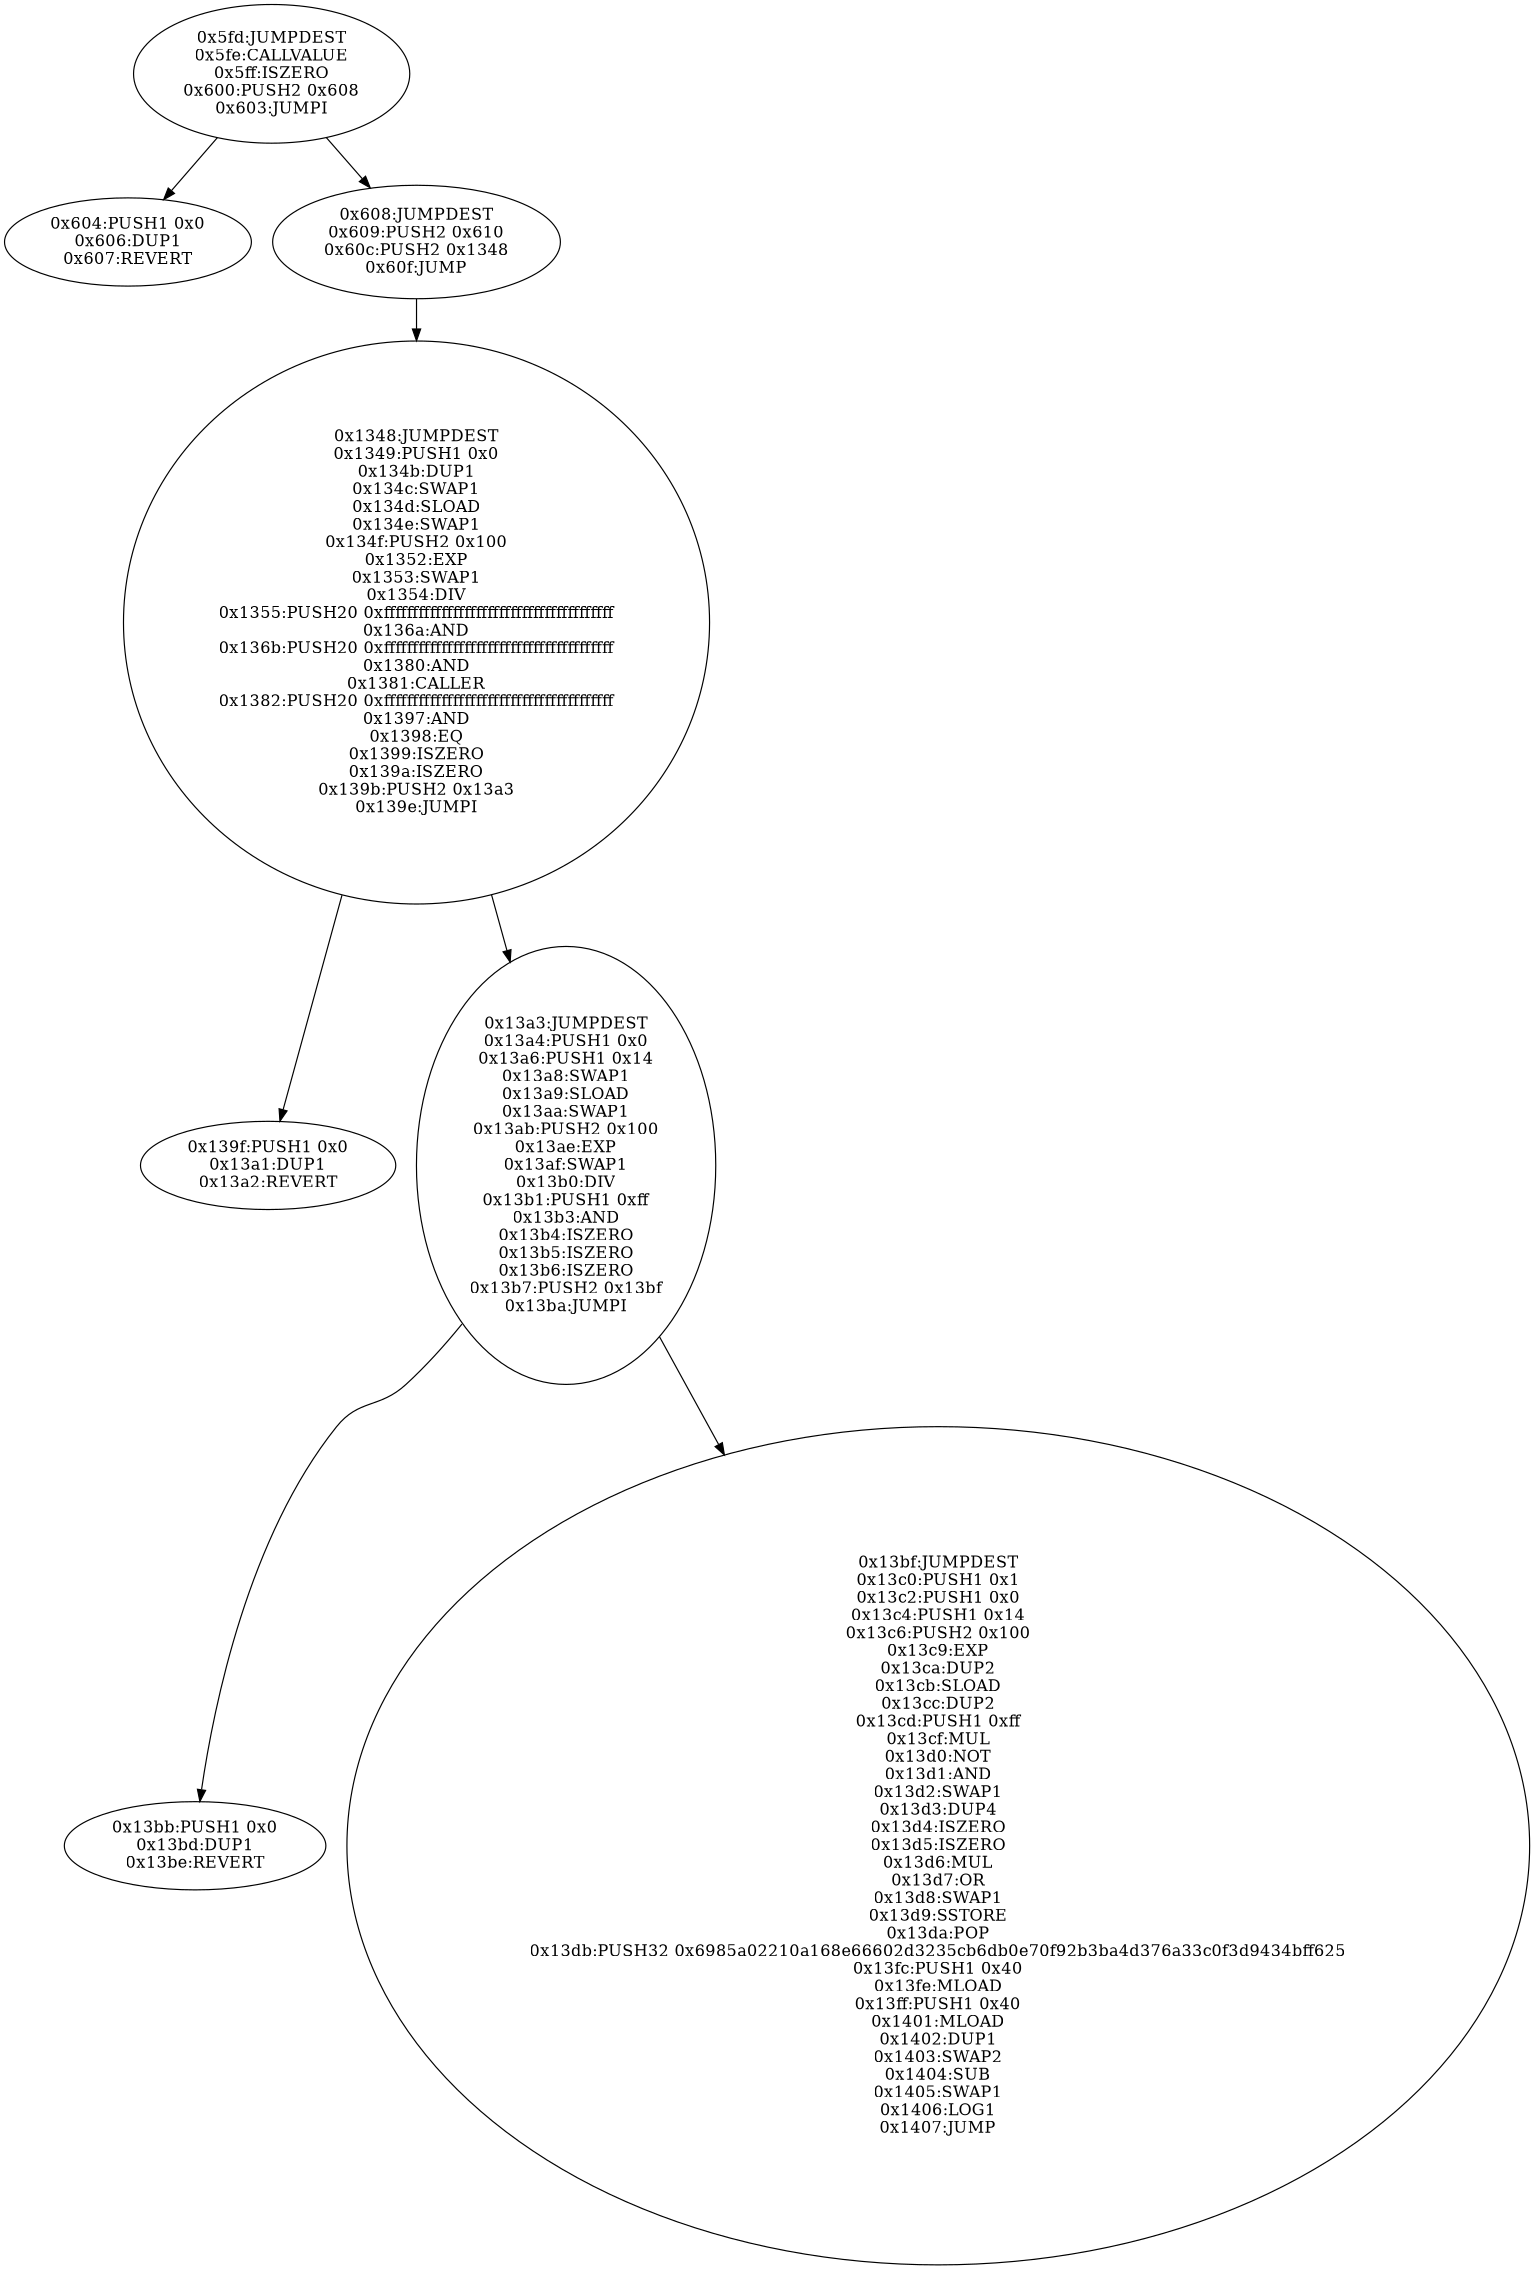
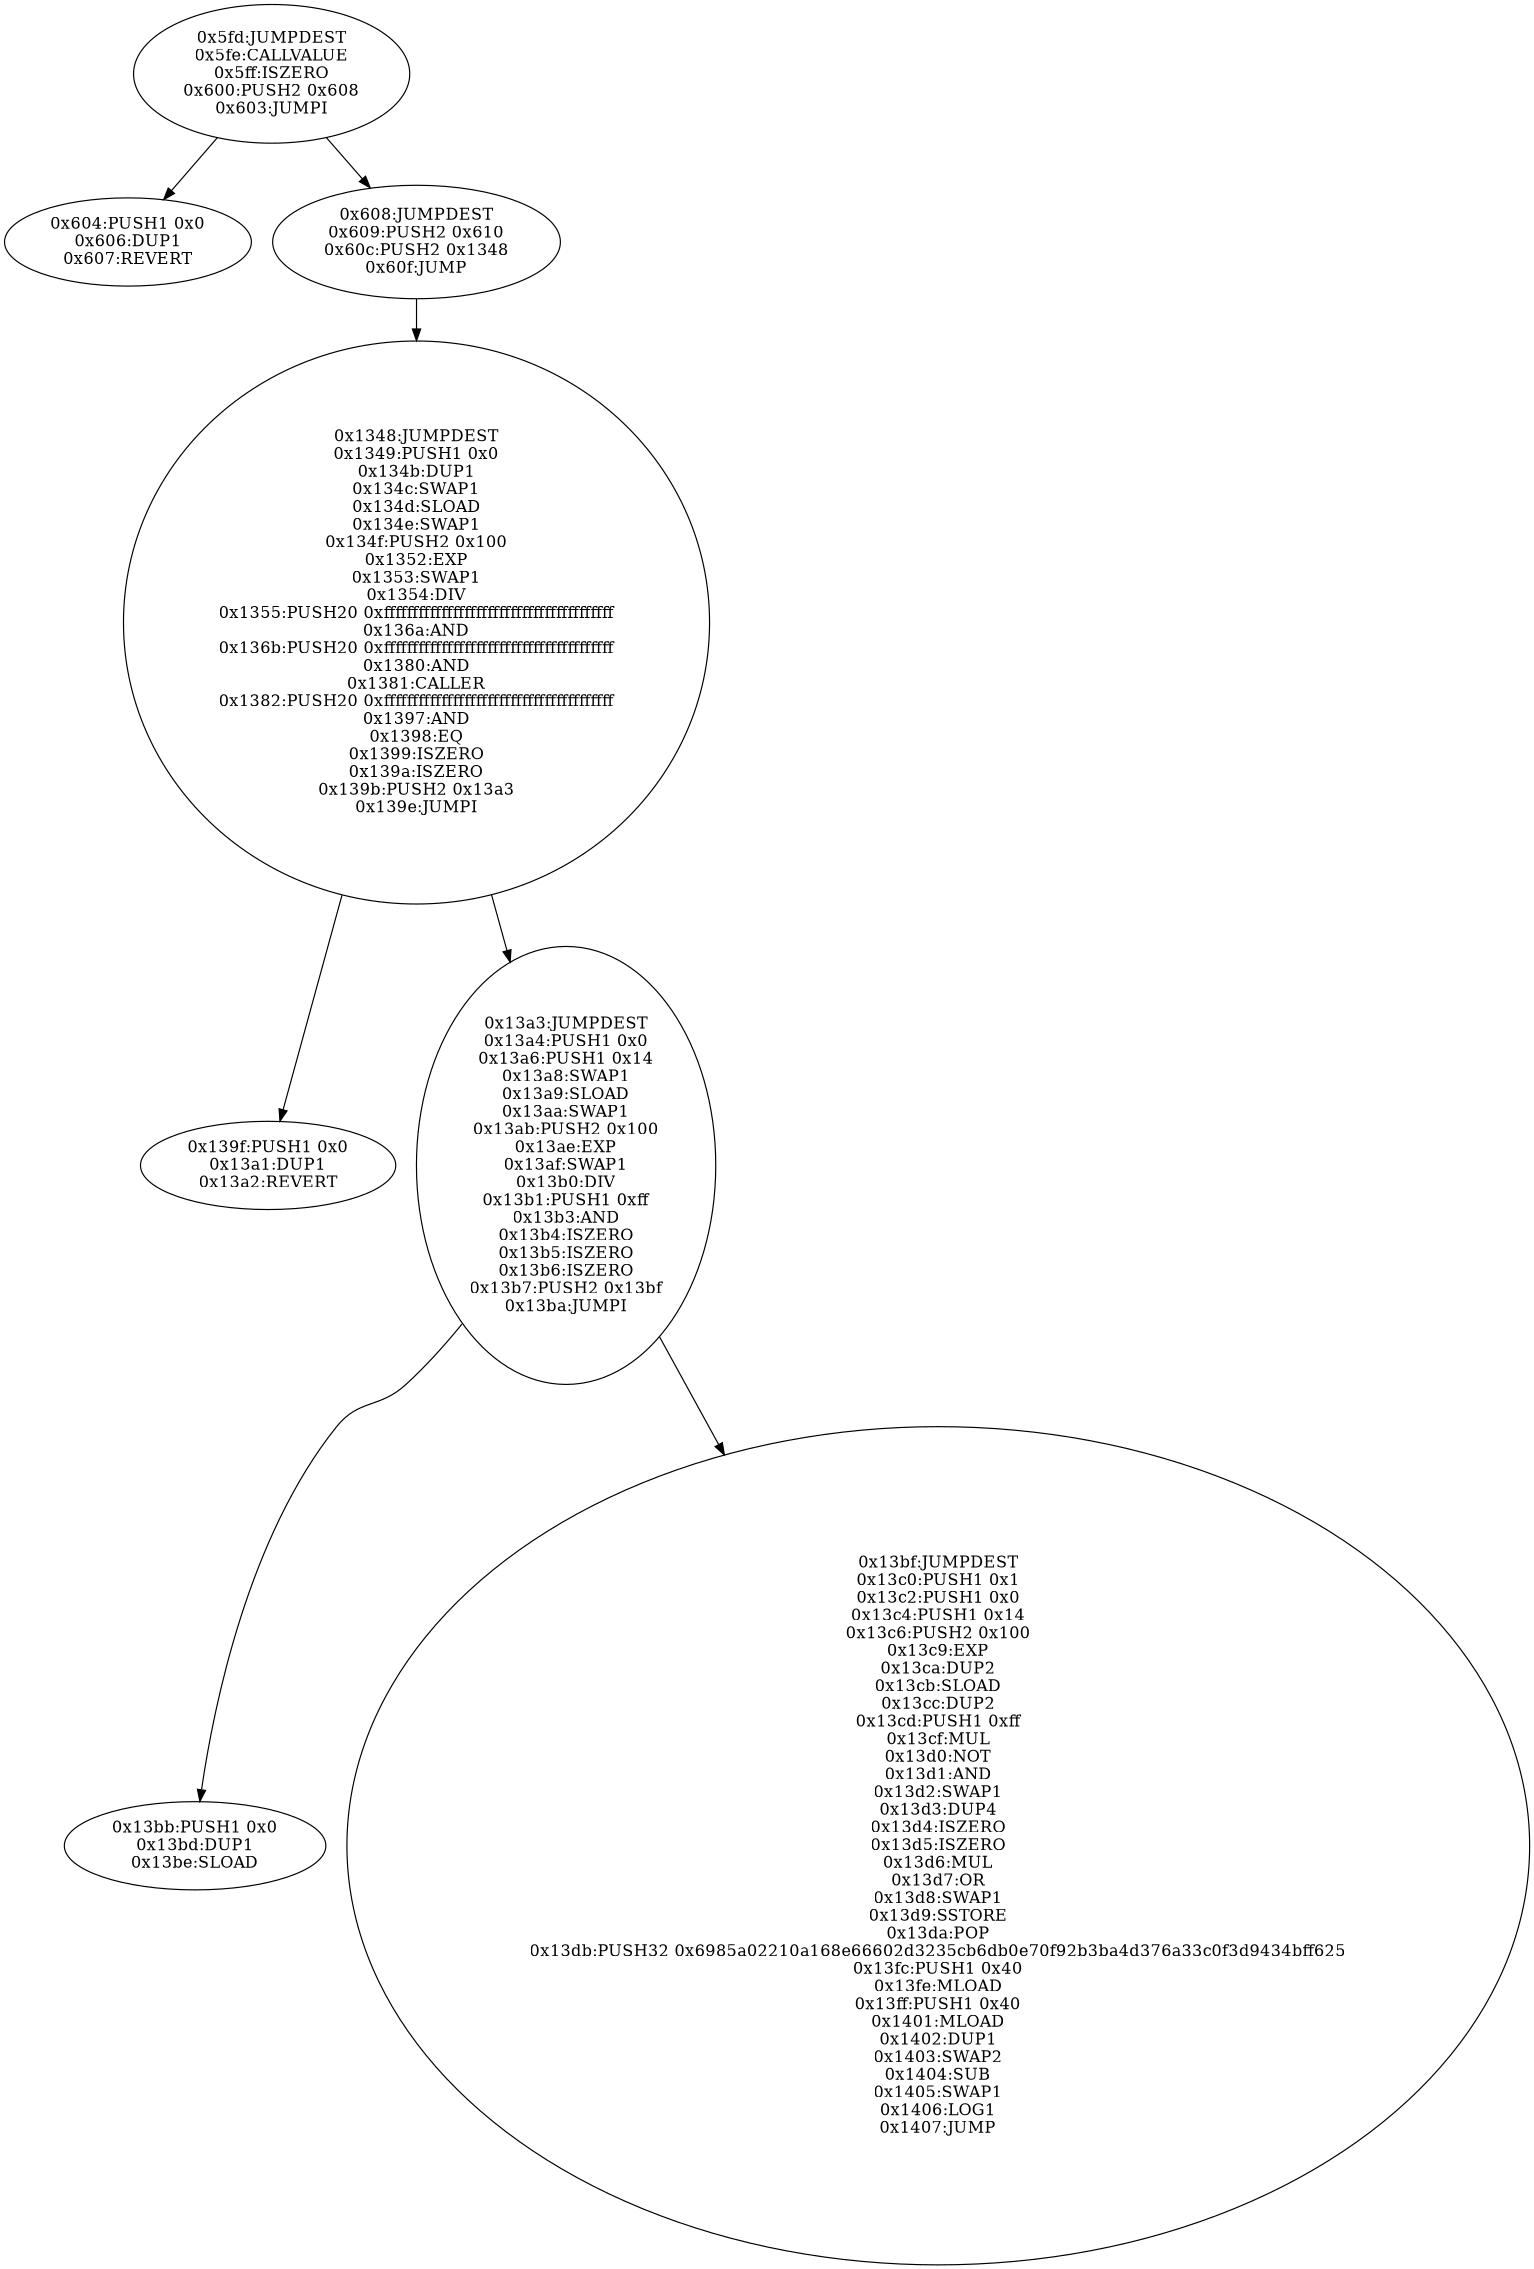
(195, 1846) -> (195, 1846)
